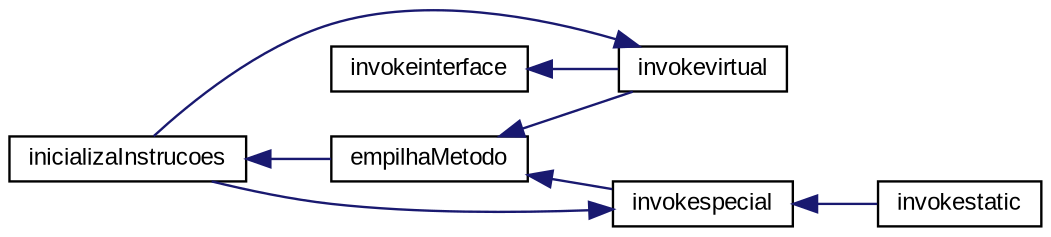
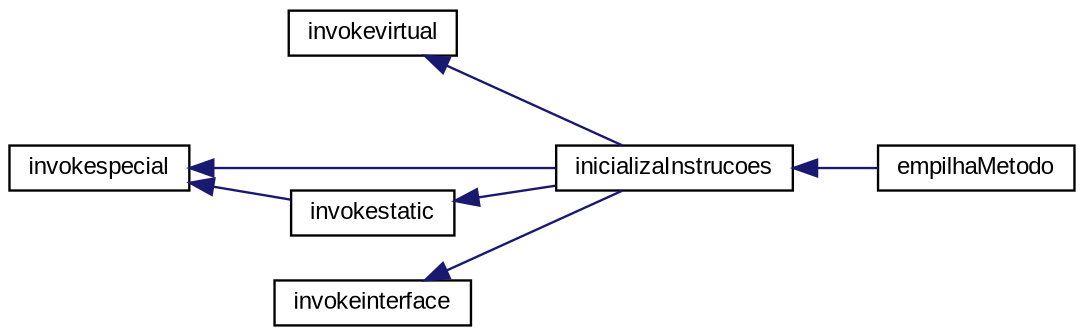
(585, 69) -> (535, 231)
(578, 110) -> none
(582, 184) -> none
none -> (517, 192)
